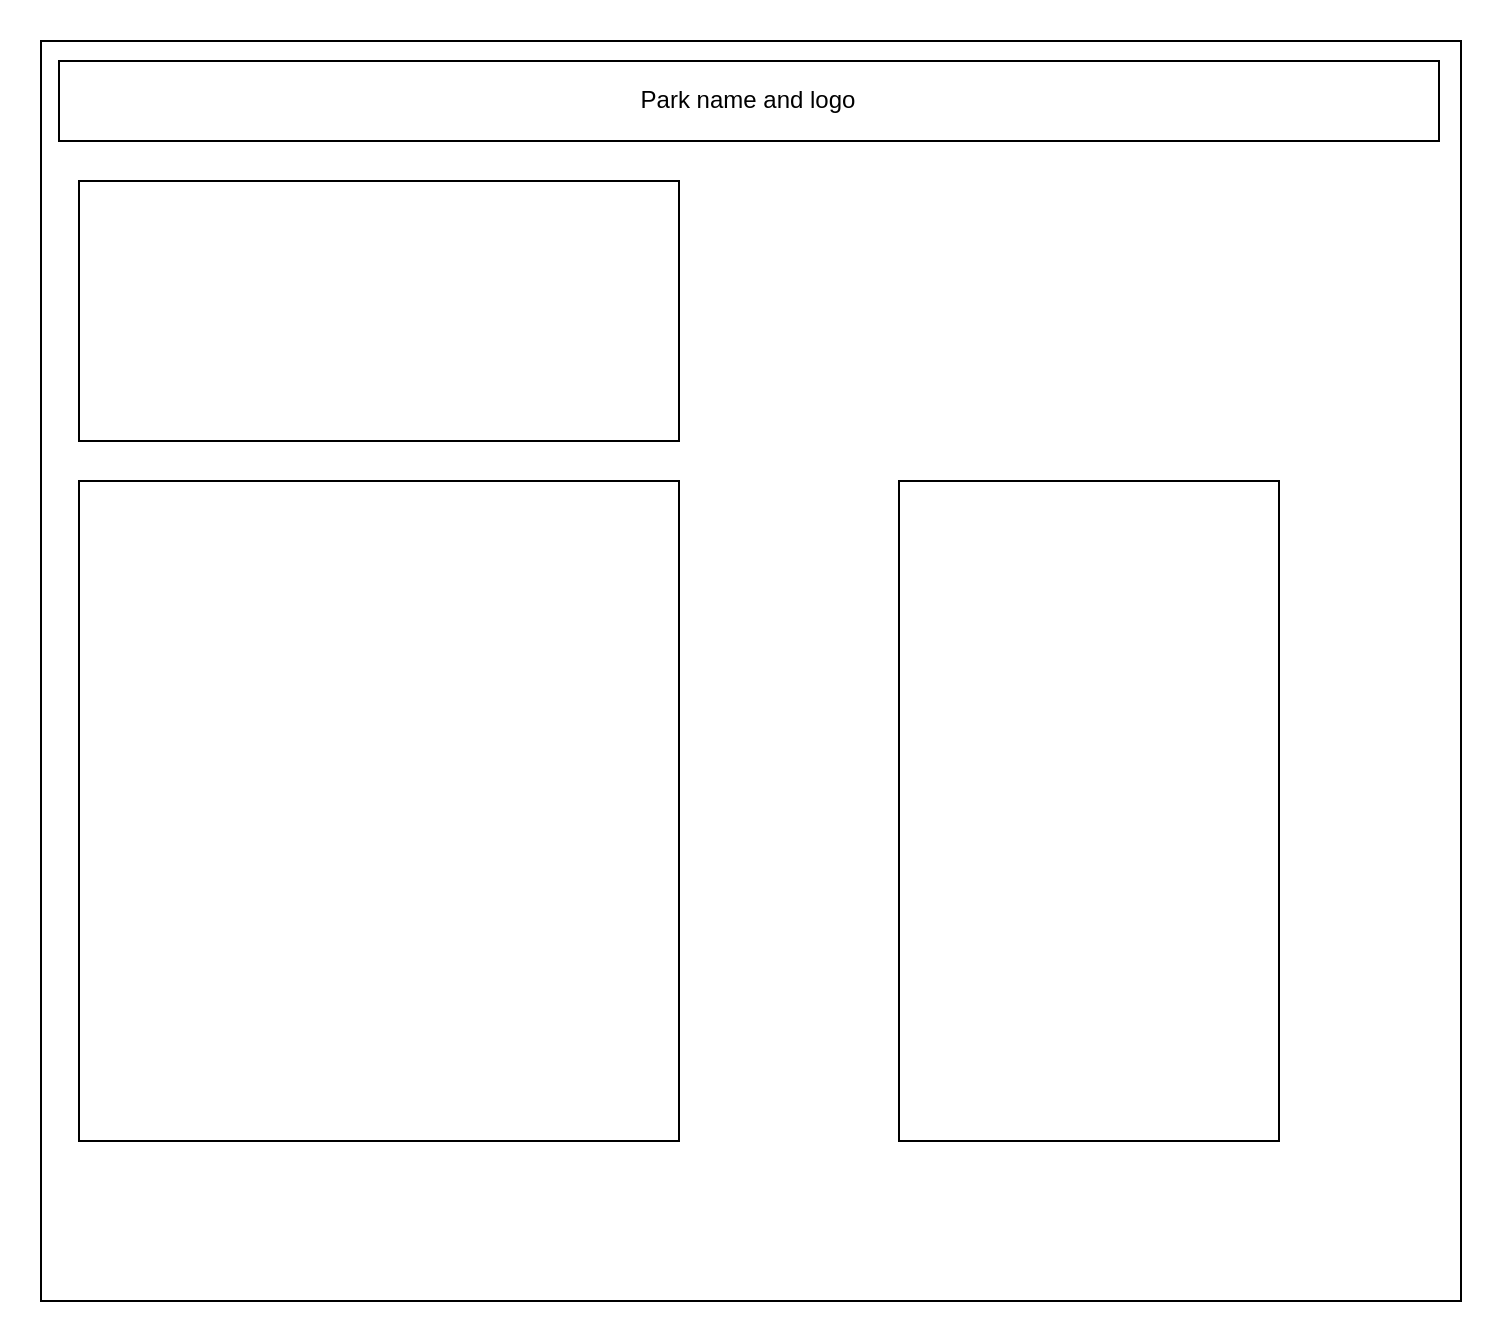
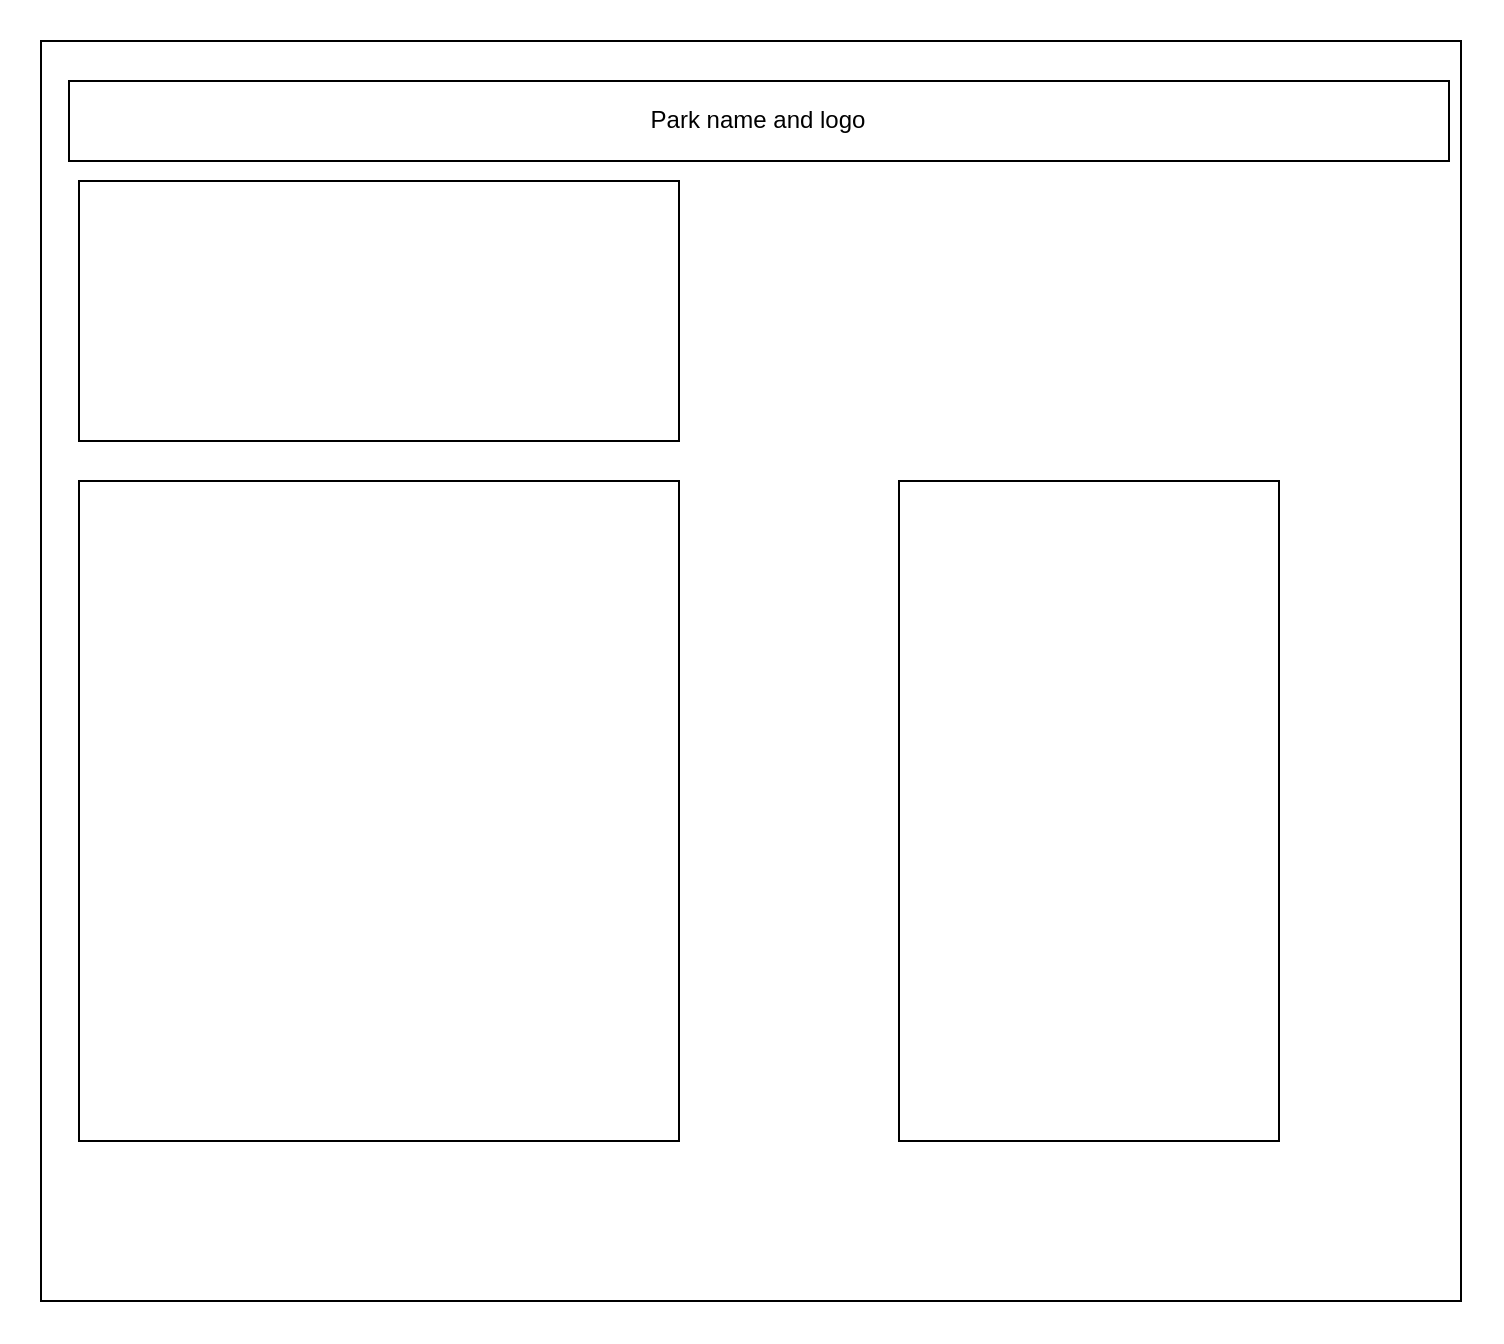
(749, 101) -> (759, 121)
